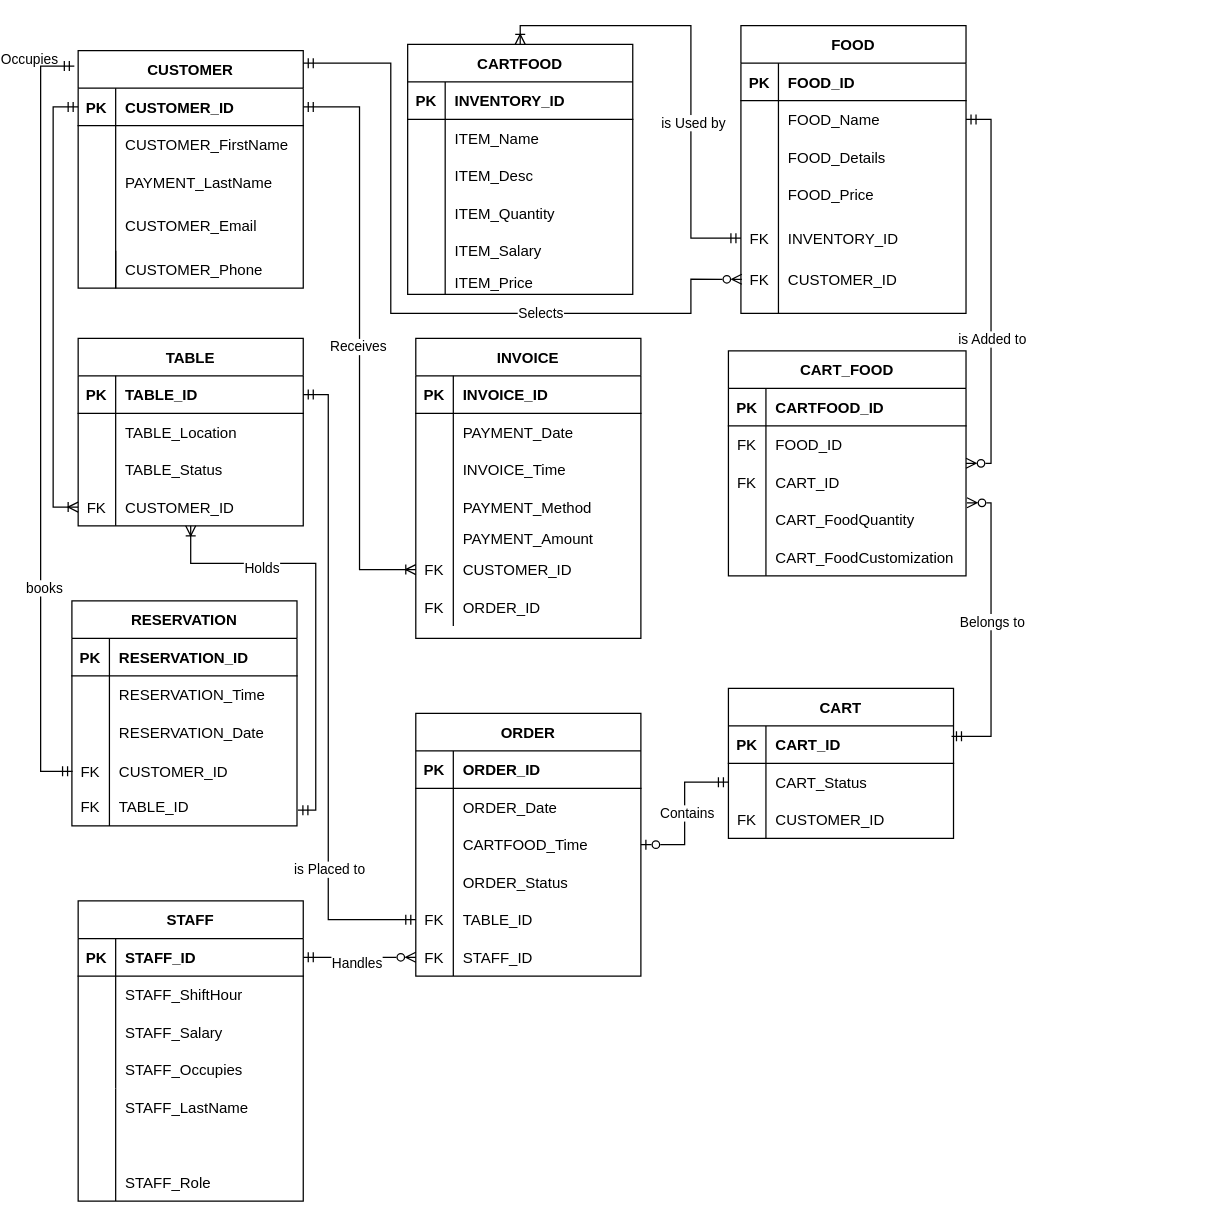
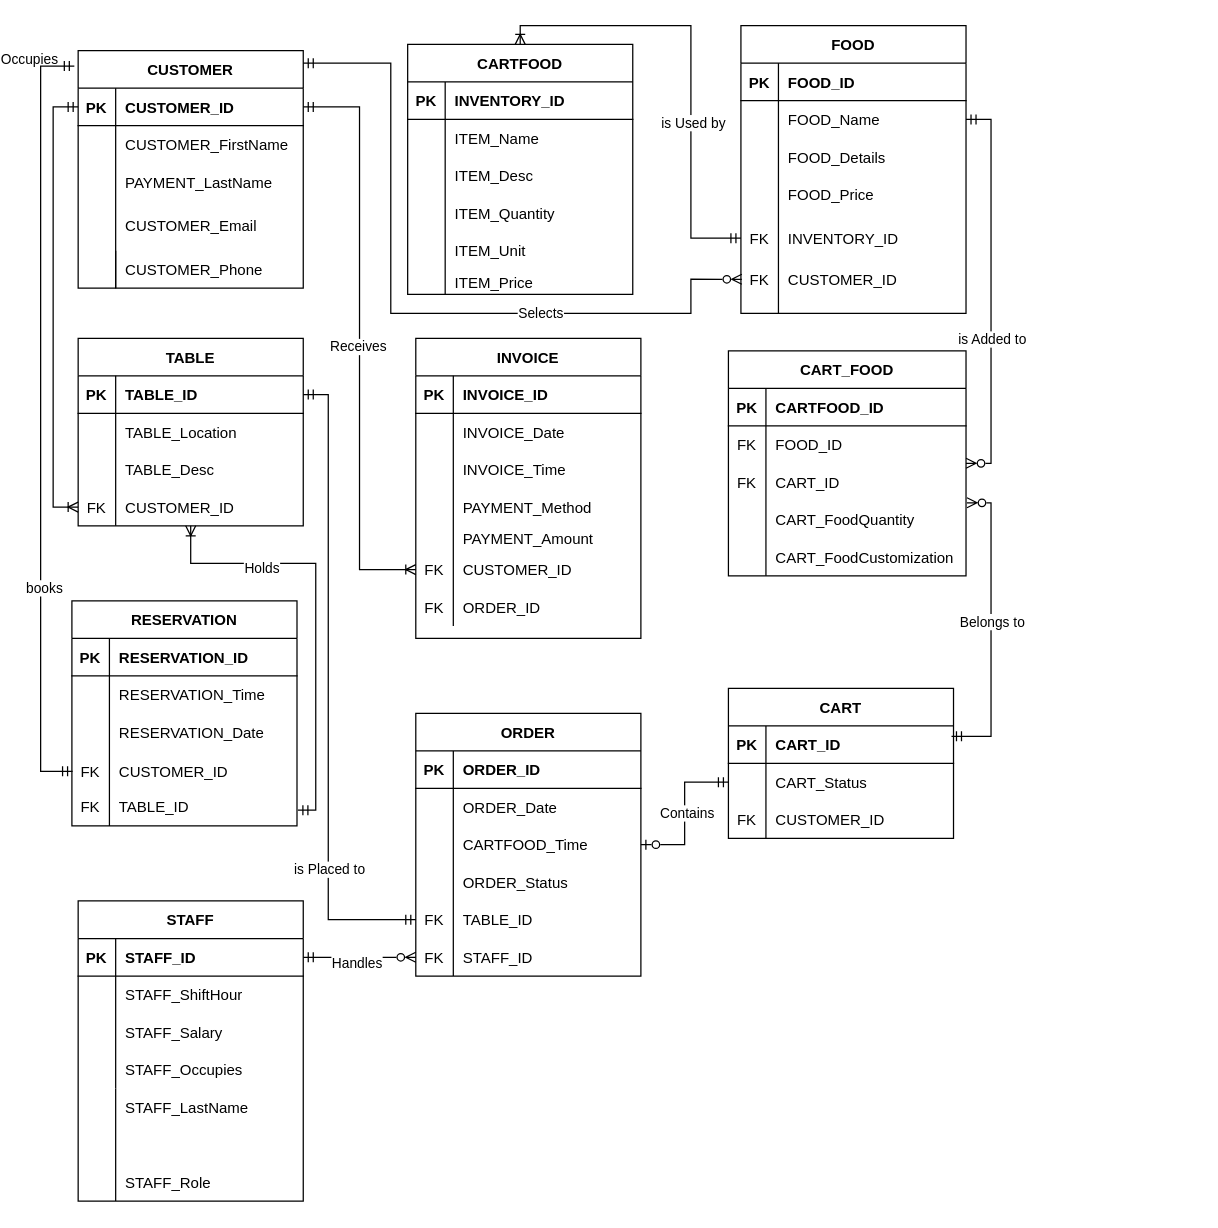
(499, 251) -> (490, 251)
(513, 433) -> (513, 433)
(175, 470) -> (167, 470)
